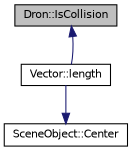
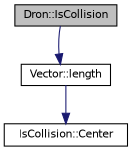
(73, 51) -> (59, 40)
(66, 135) -> (66, 135)
